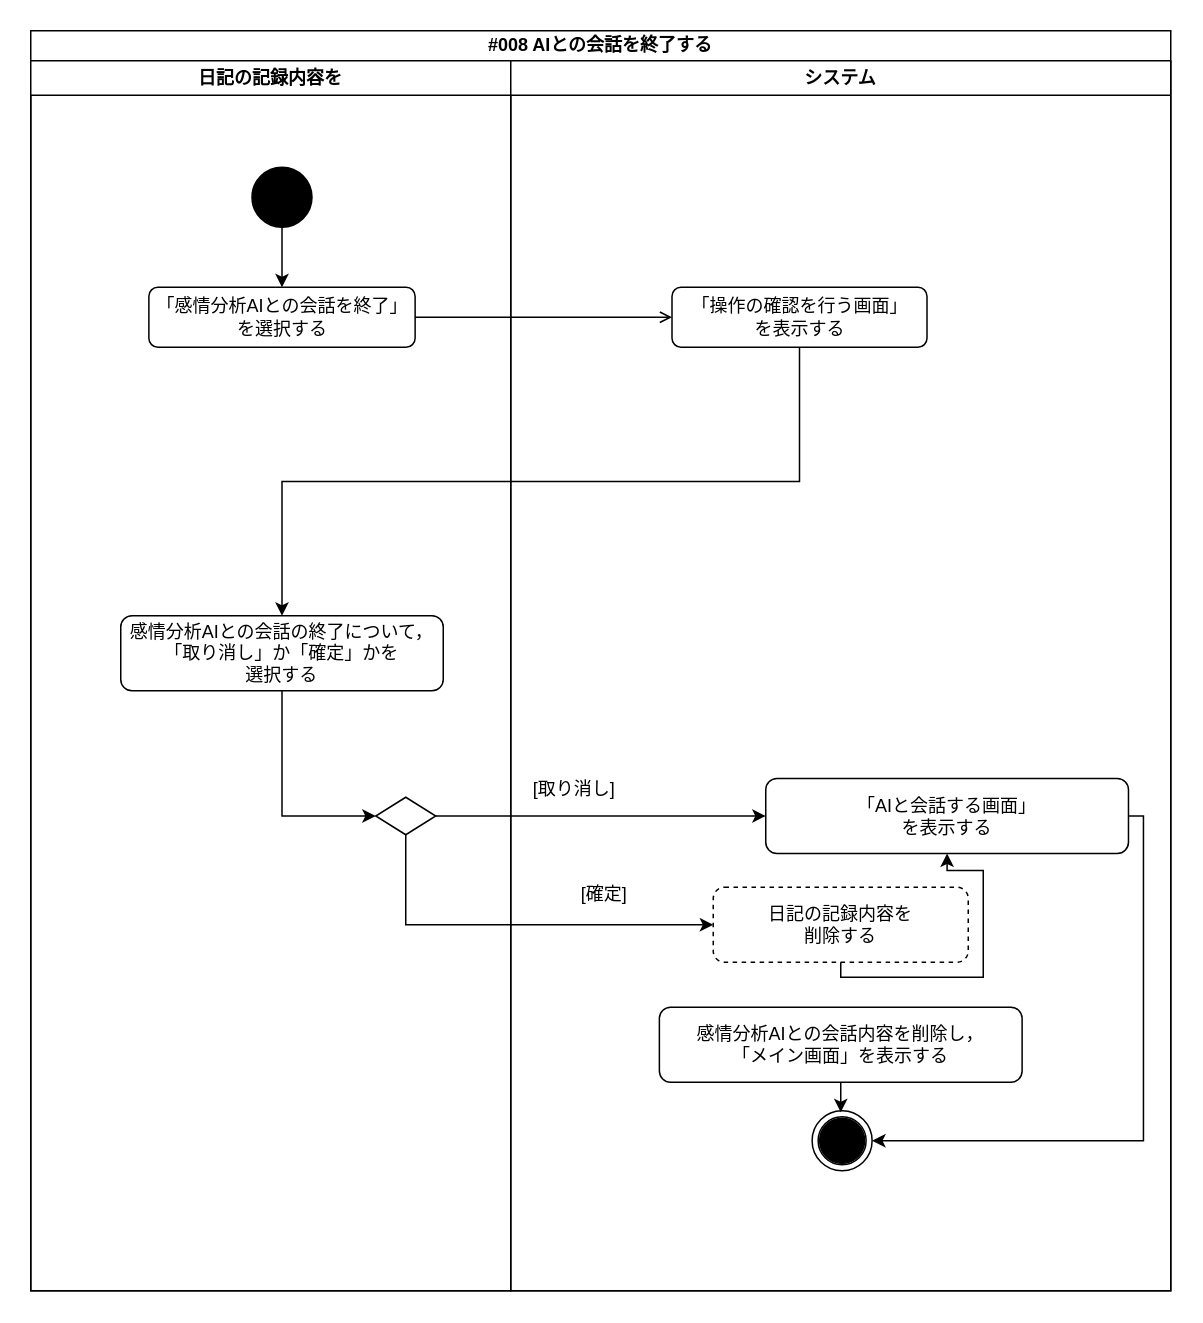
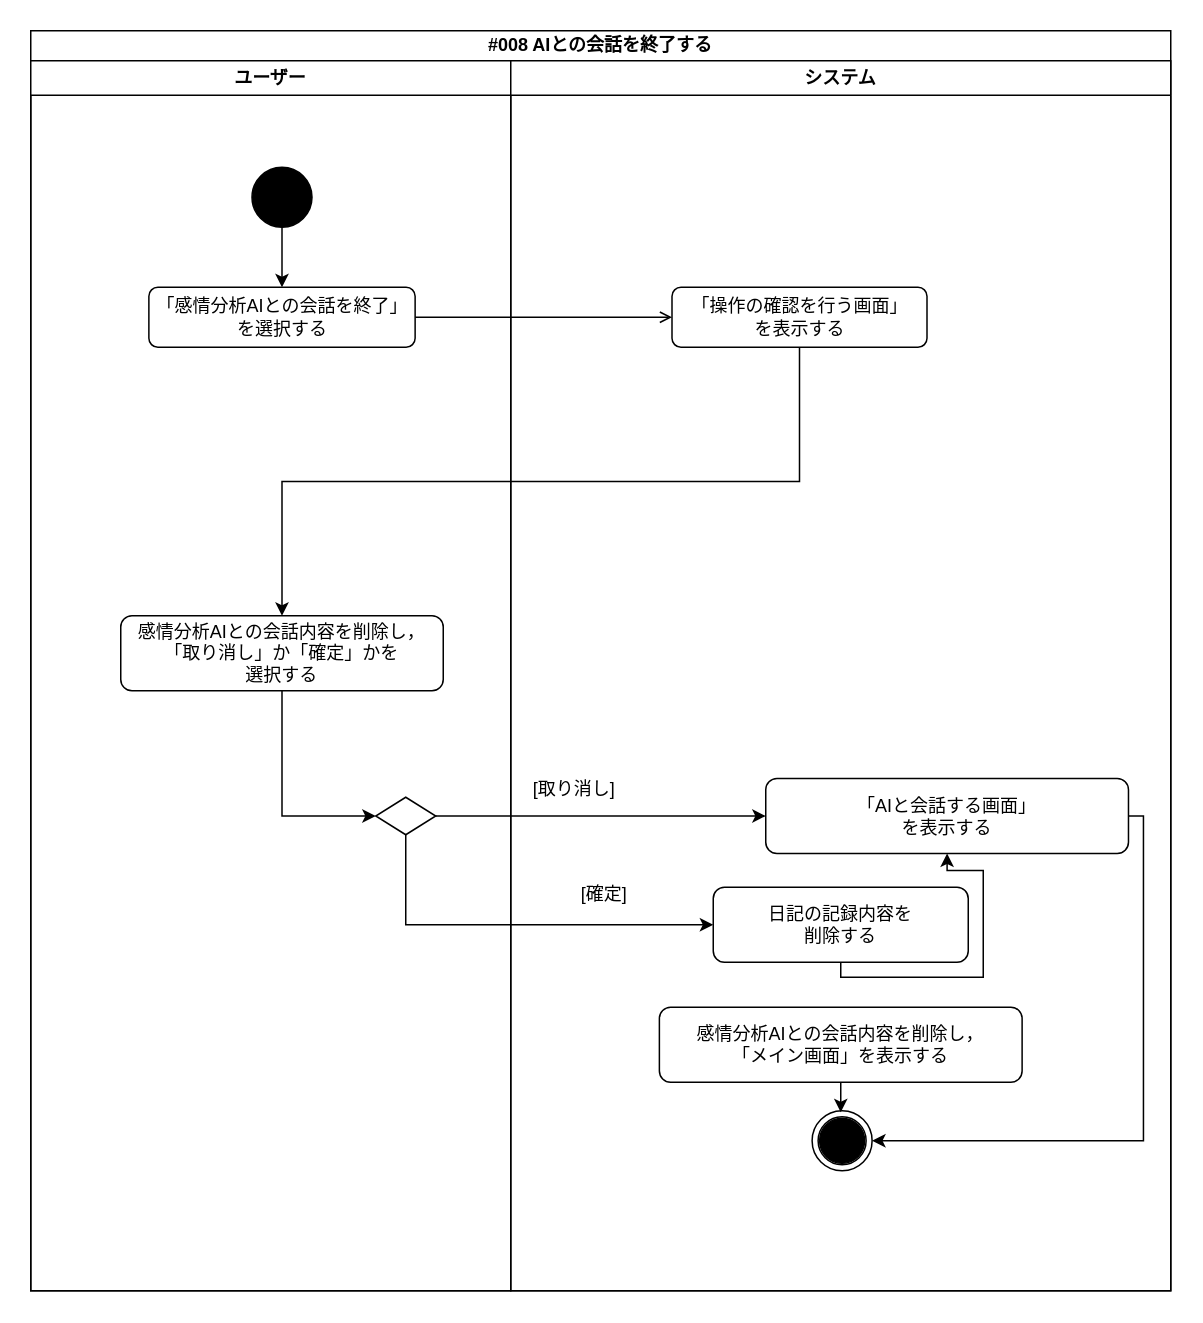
(271, 79) -> (271, 79)
(282, 653) -> (282, 653)
(841, 925) -> (841, 925)
